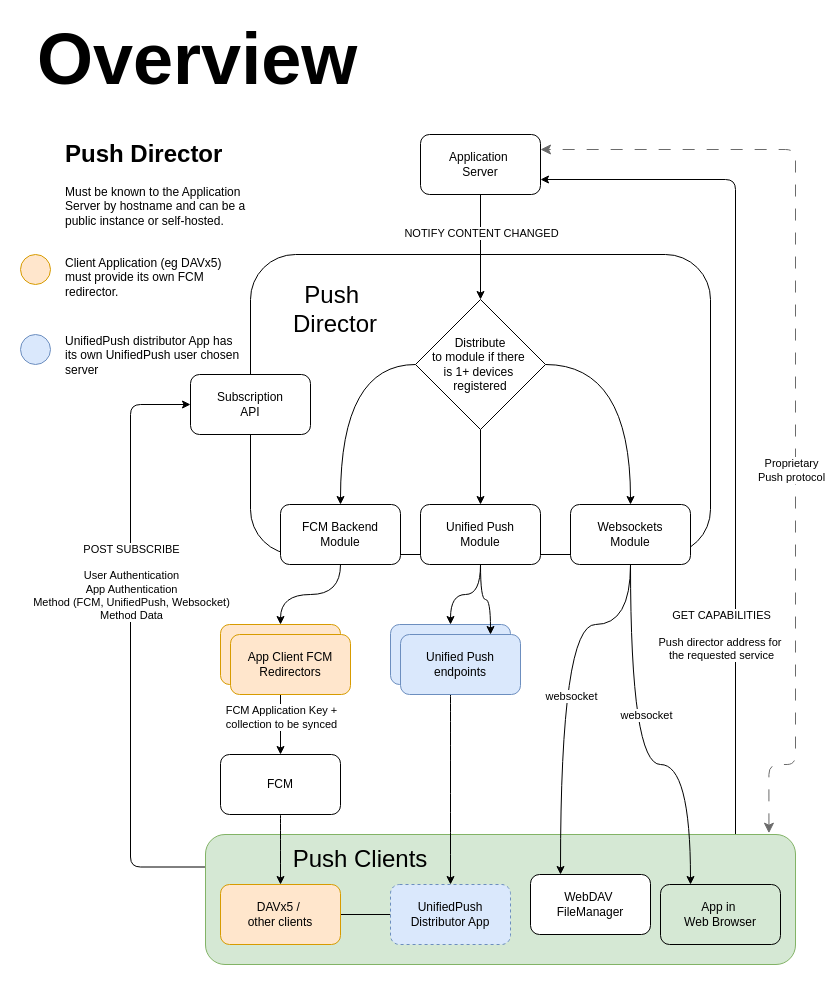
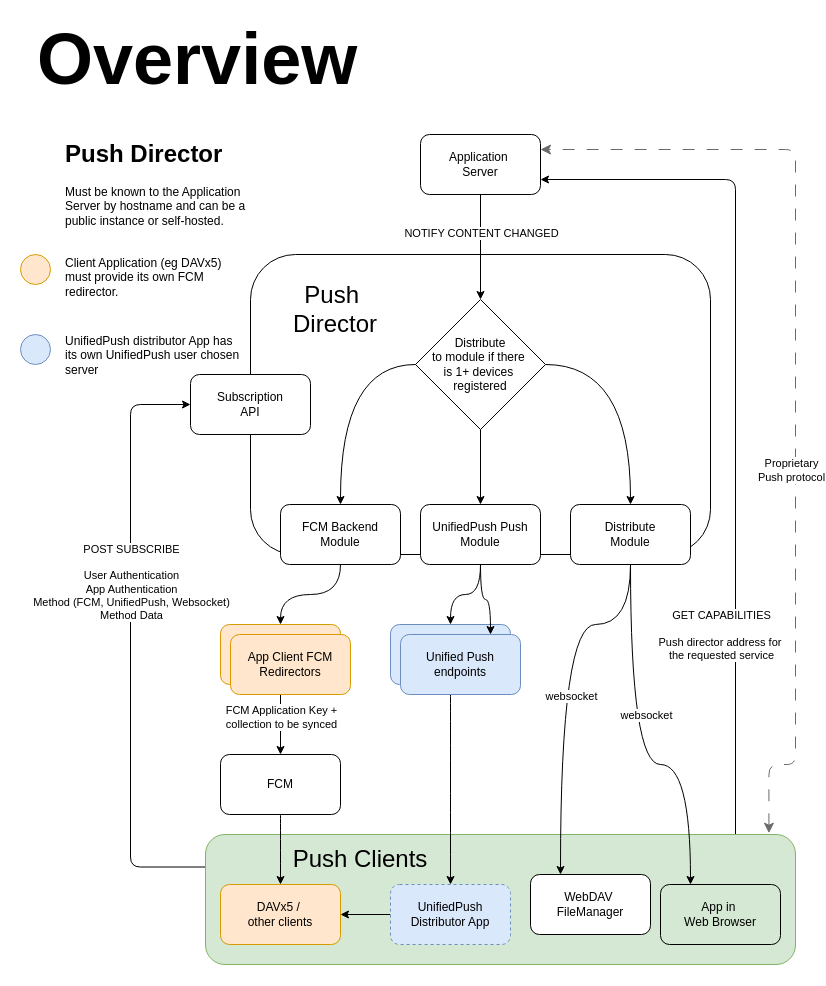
(481, 535) -> (481, 535)
(631, 535) -> (631, 535)
(346, 915) -> (348, 915)
